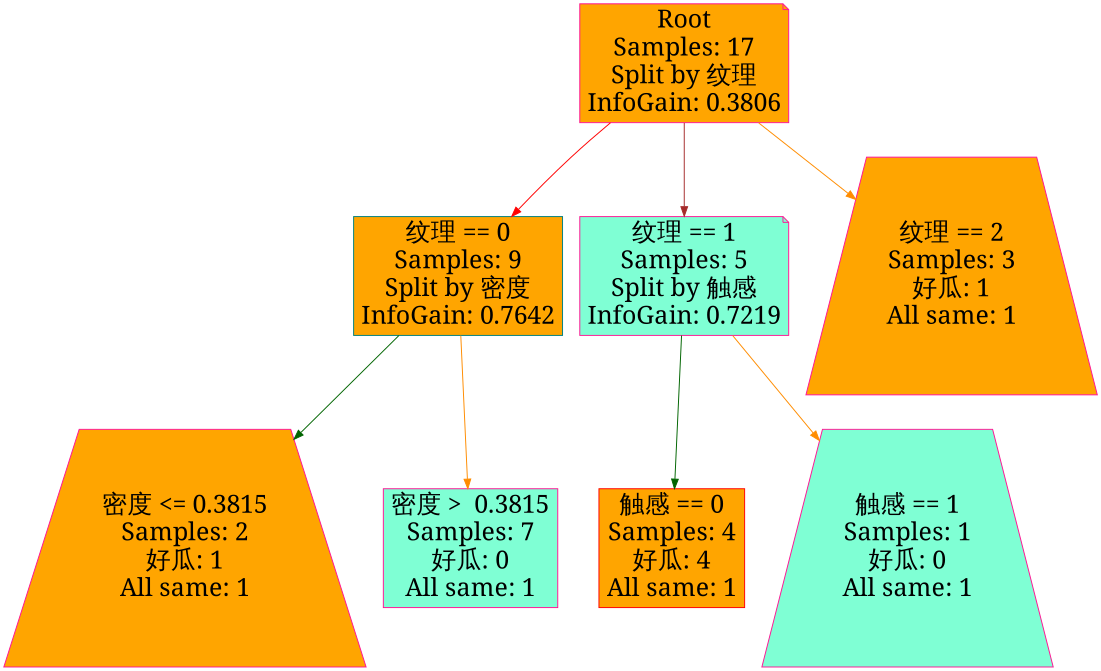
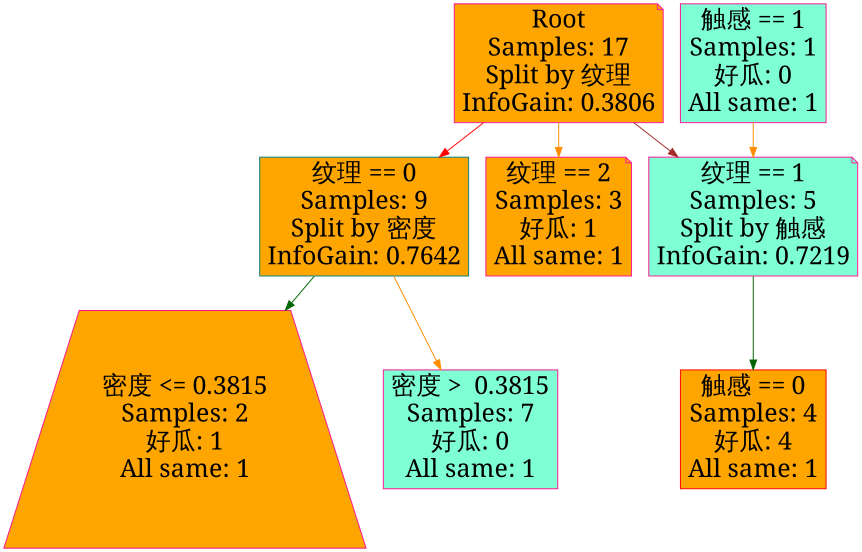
(952, 276) -> (559, 217)
(773, 384) -> (753, 135)
(908, 548) -> (753, 63)
